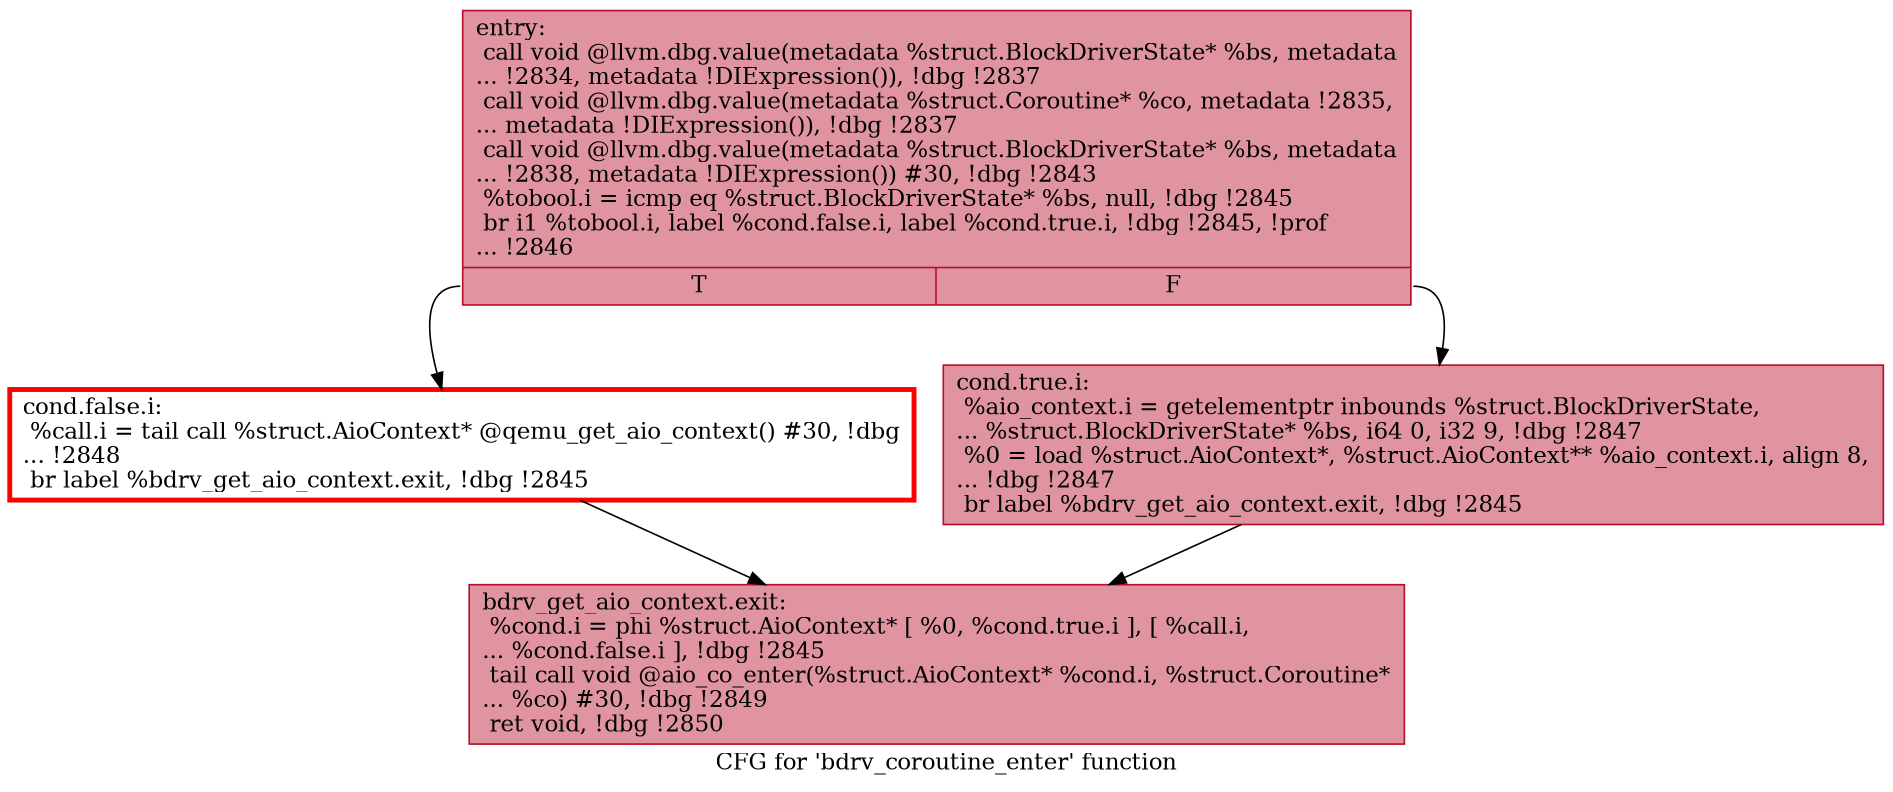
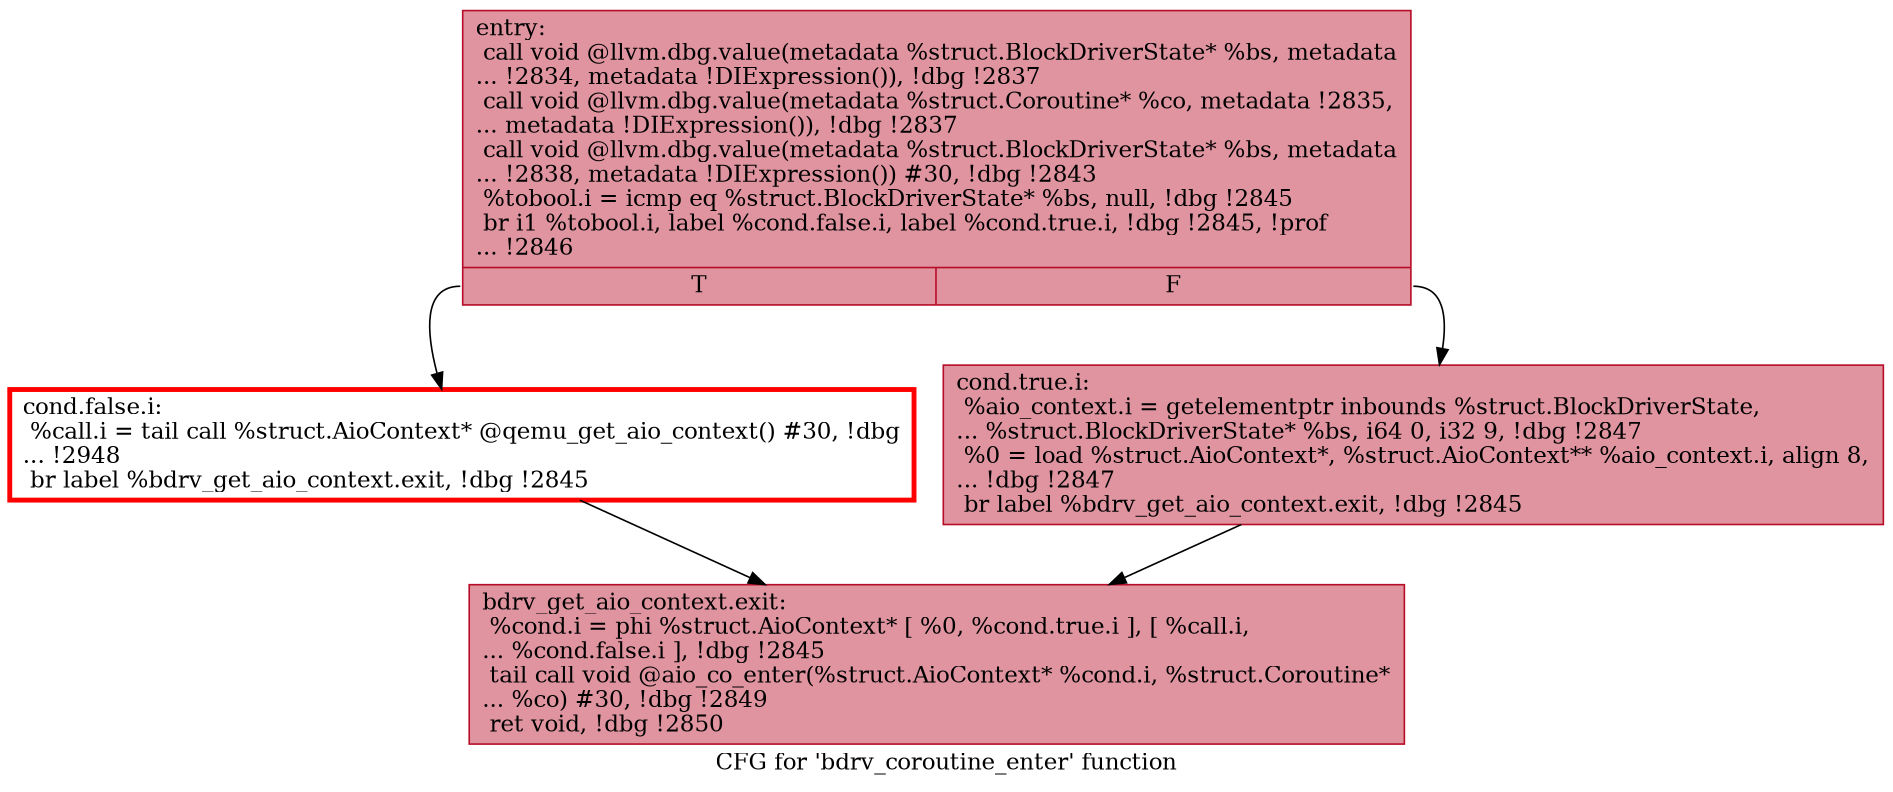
(72, 456) -> (72, 456)
